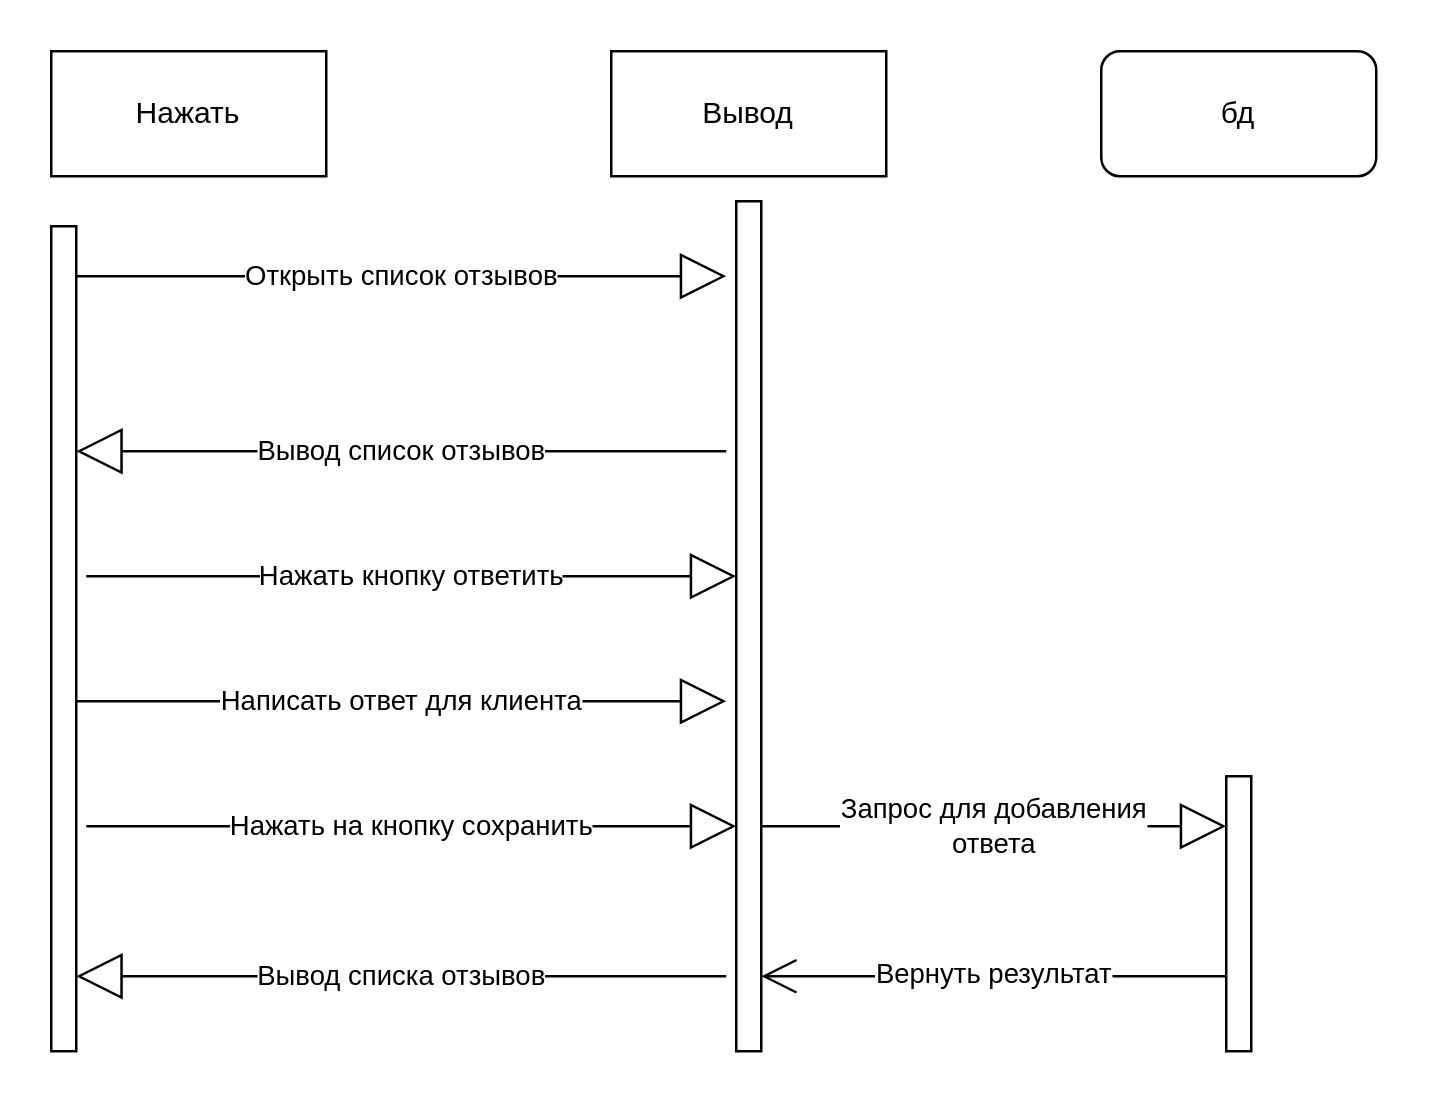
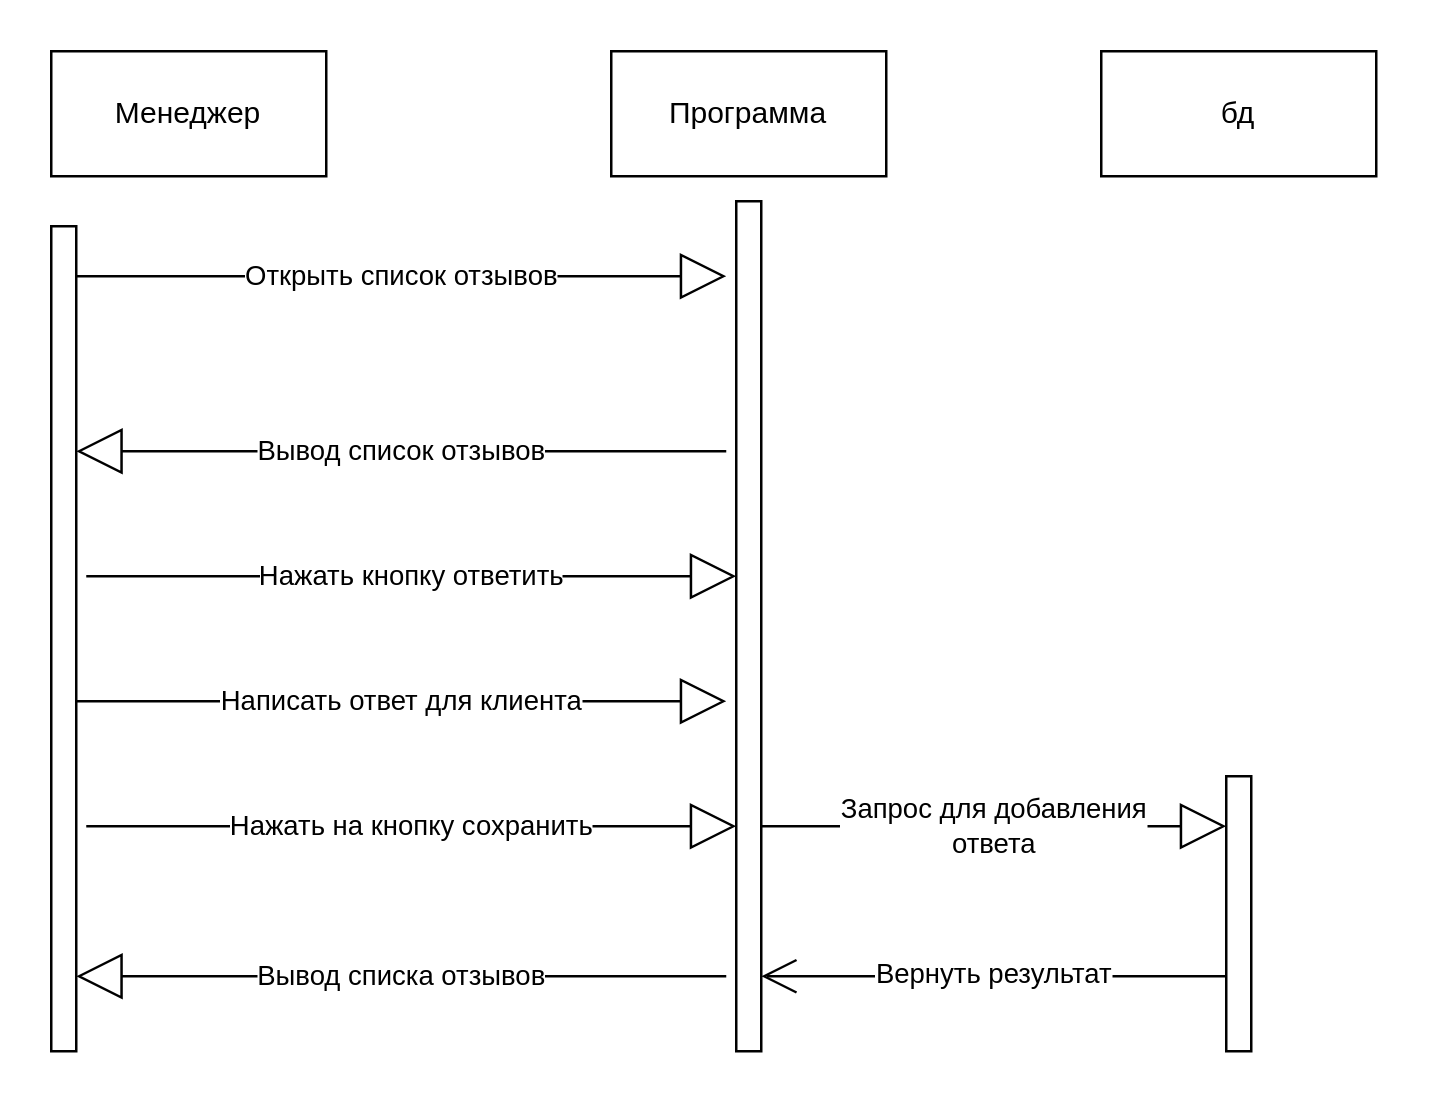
(189, 114) -> (189, 114)
(749, 114) -> (749, 114)
(1239, 114) -> (1239, 114)
